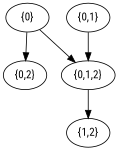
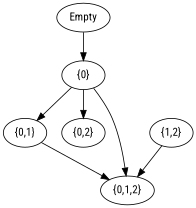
none -> (83, 18)
(88, 100) -> (152, 158)
none -> (57, 101)
